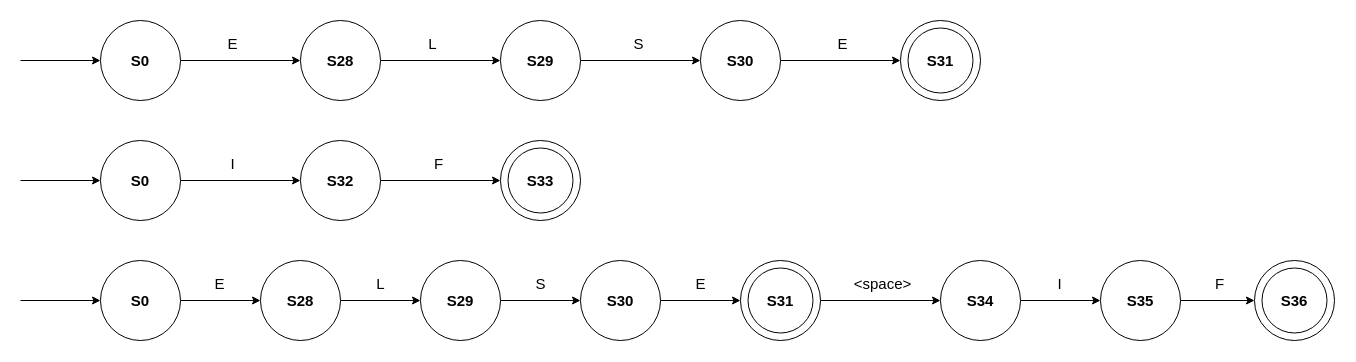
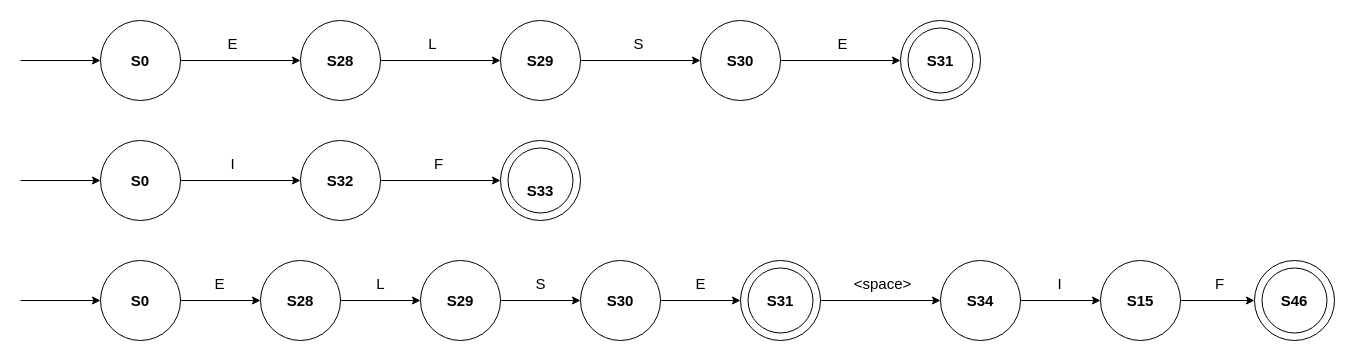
(541, 181) -> (541, 191)
(1141, 301) -> (1141, 301)
(1295, 301) -> (1295, 301)
